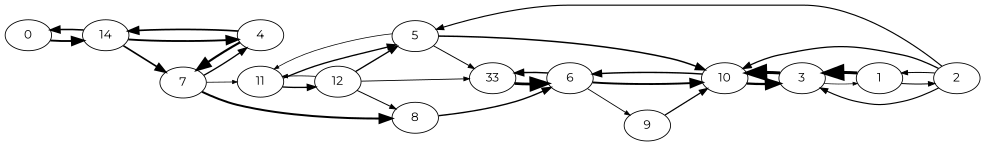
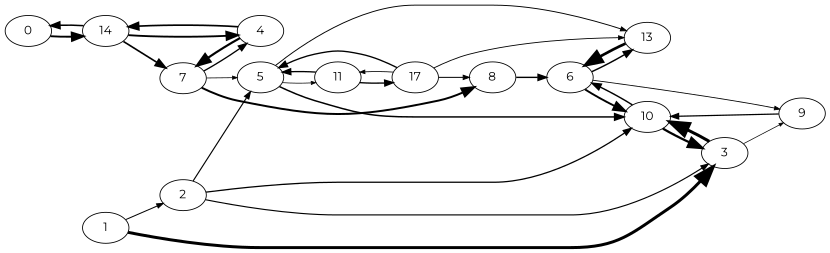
(921, 72) -> none
(493, 78) -> (647, 38)
(220, 82) -> (220, 78)
(338, 82) -> (415, 77)
(838, 84) -> (761, 134)
